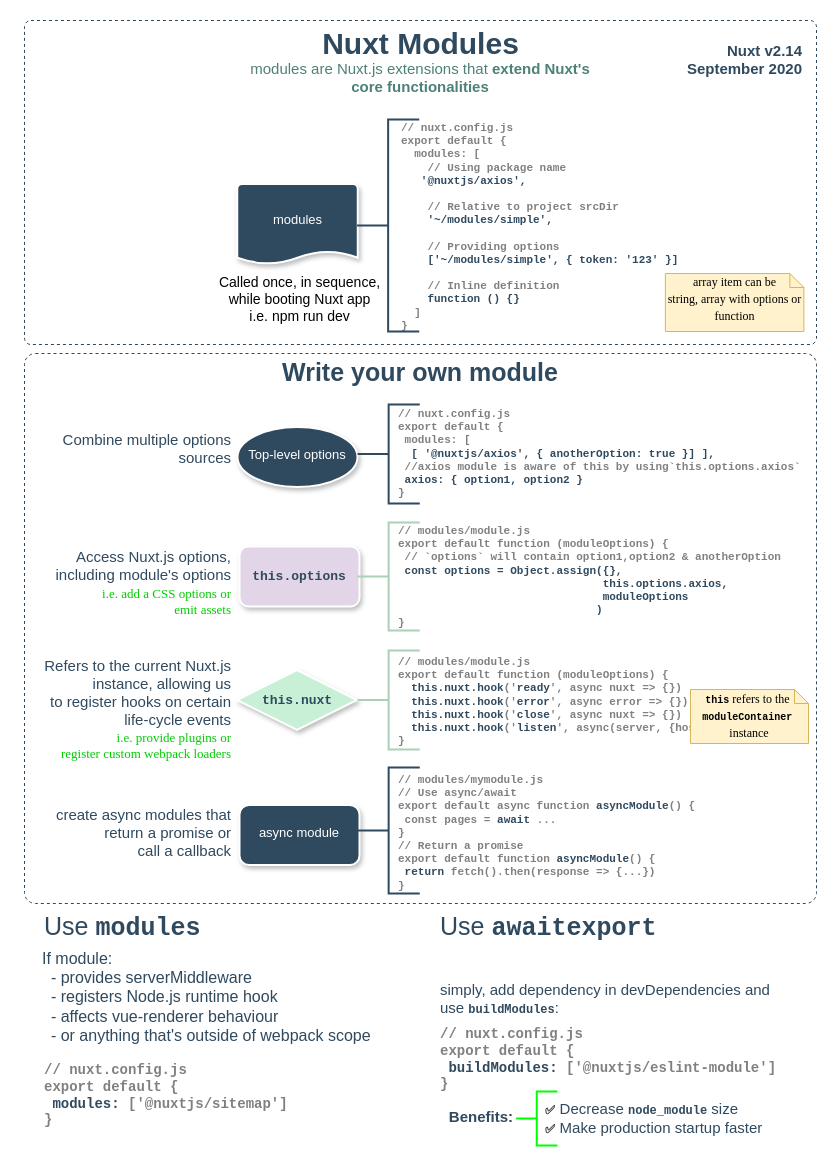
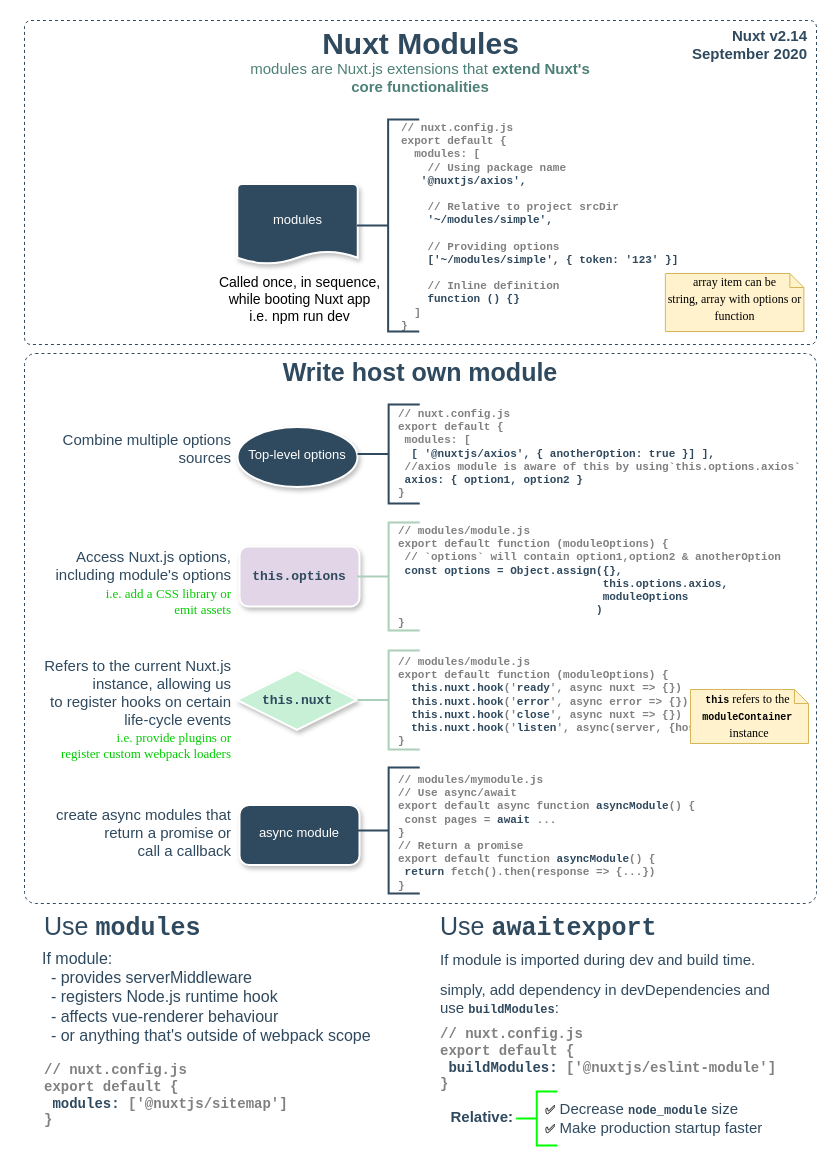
(736, 60) -> (741, 45)
(421, 372) -> (421, 372)
(156, 602) -> (157, 602)
none -> (605, 954)
(480, 1117) -> (482, 1117)
